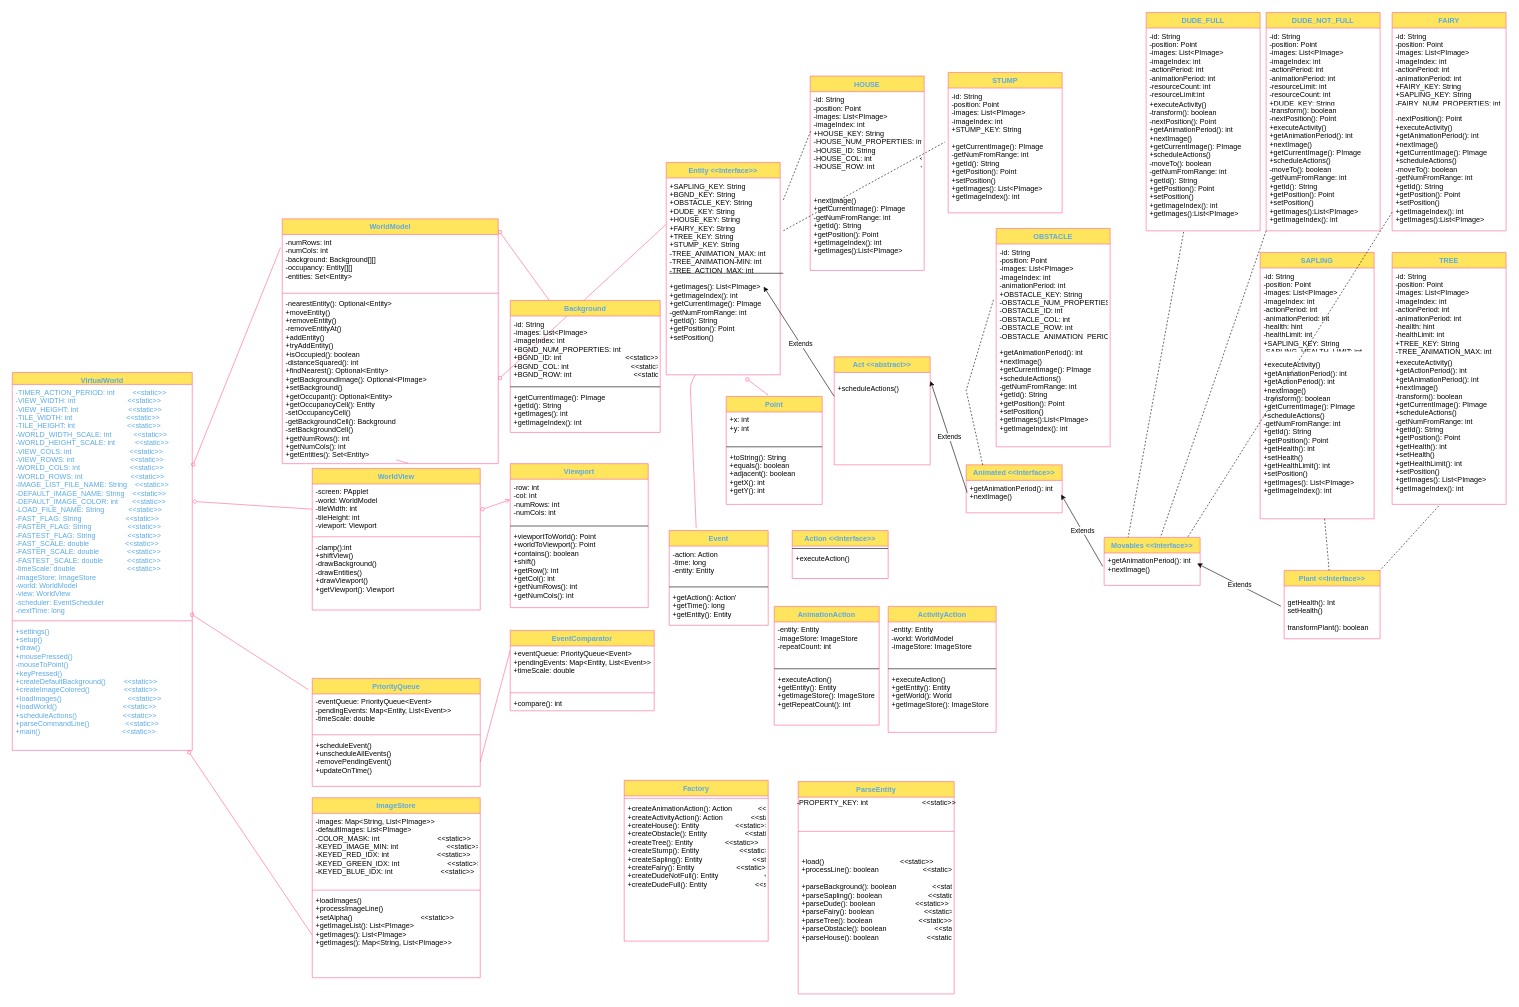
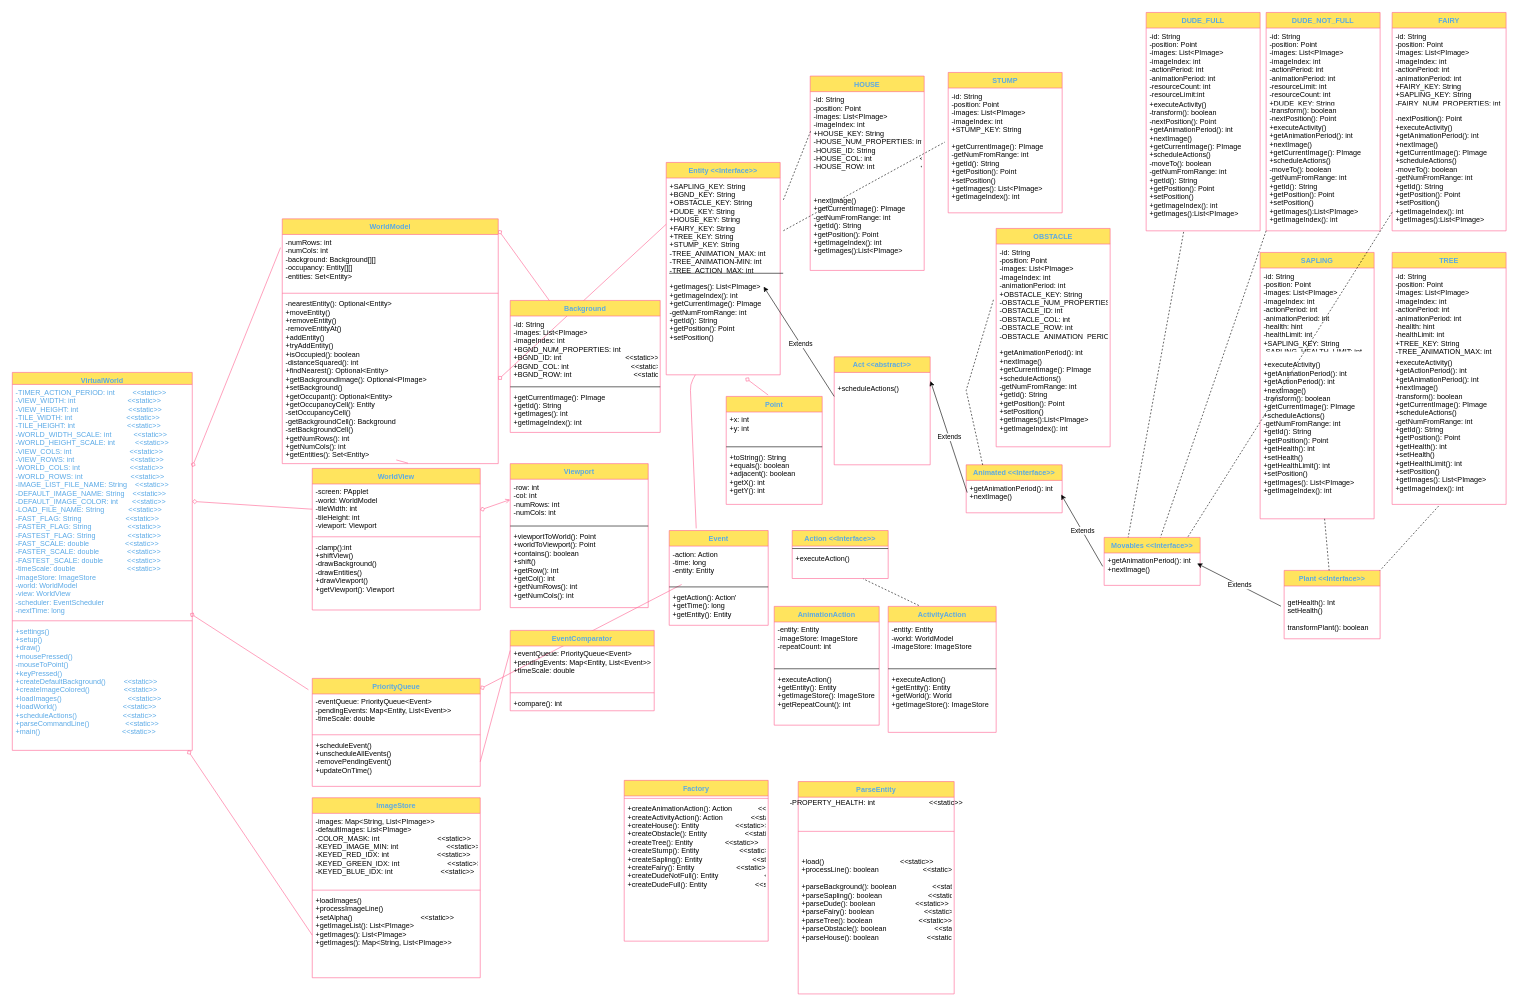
none -> (893, 593)
none -> (524, 666)
(877, 803) -> (877, 803)
